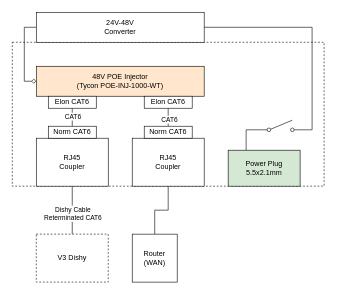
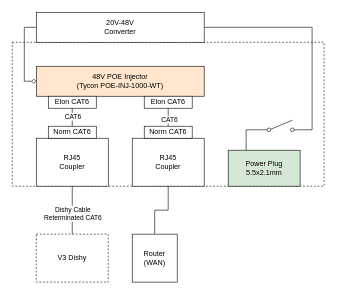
(120, 27) -> (120, 27)
